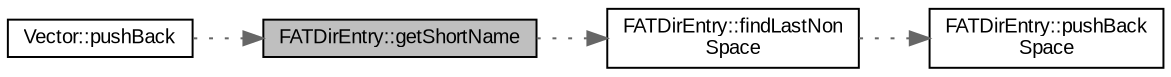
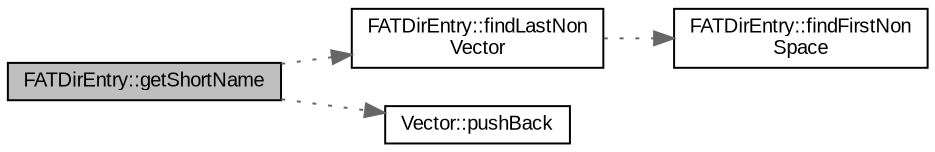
(218, 38) -> (323, 105)
(733, 38) -> (478, 38)
(1047, 38) -> (801, 38)
